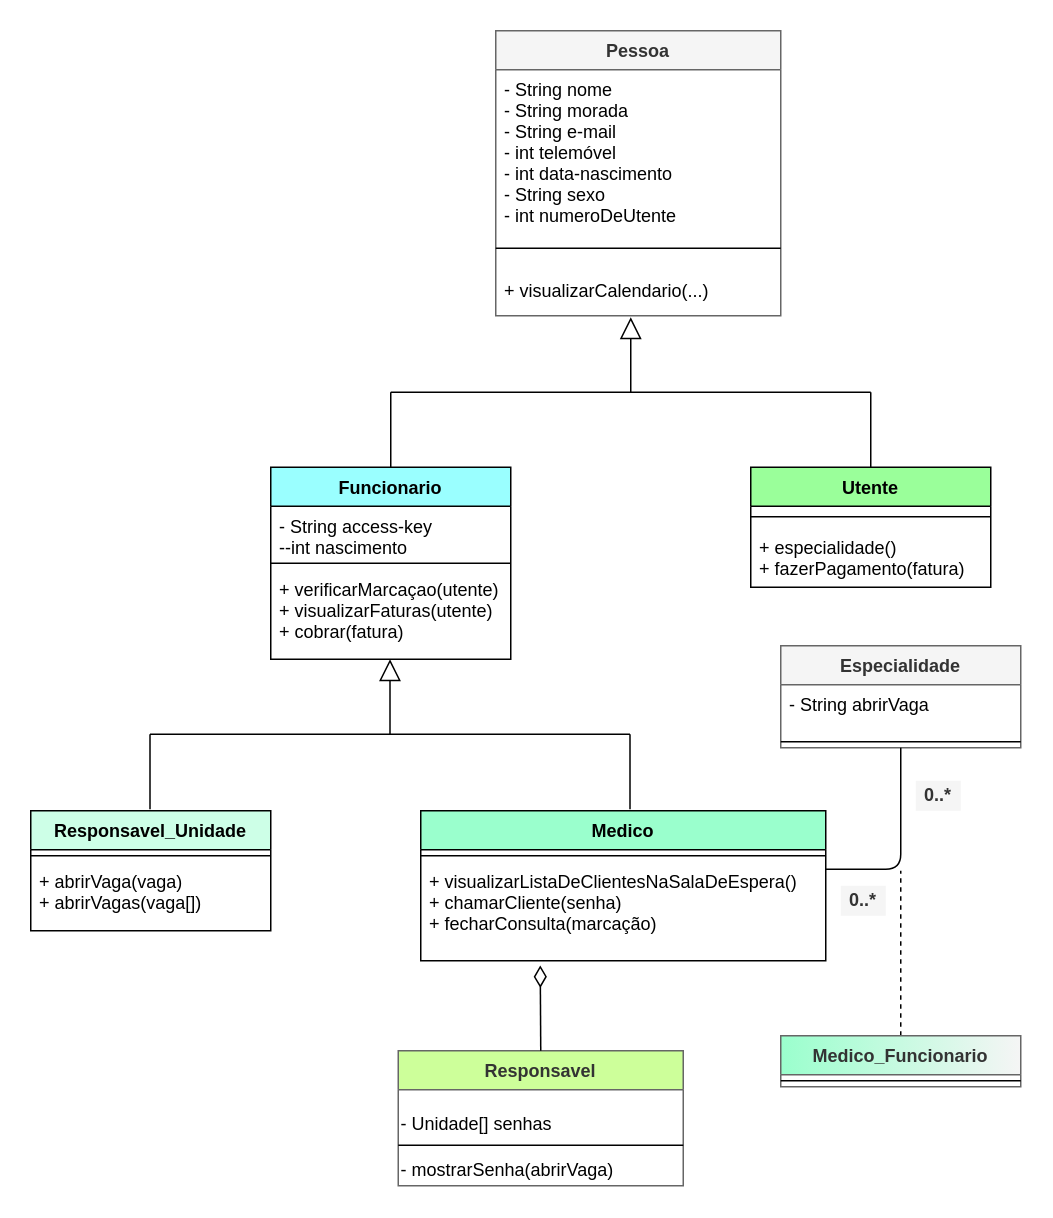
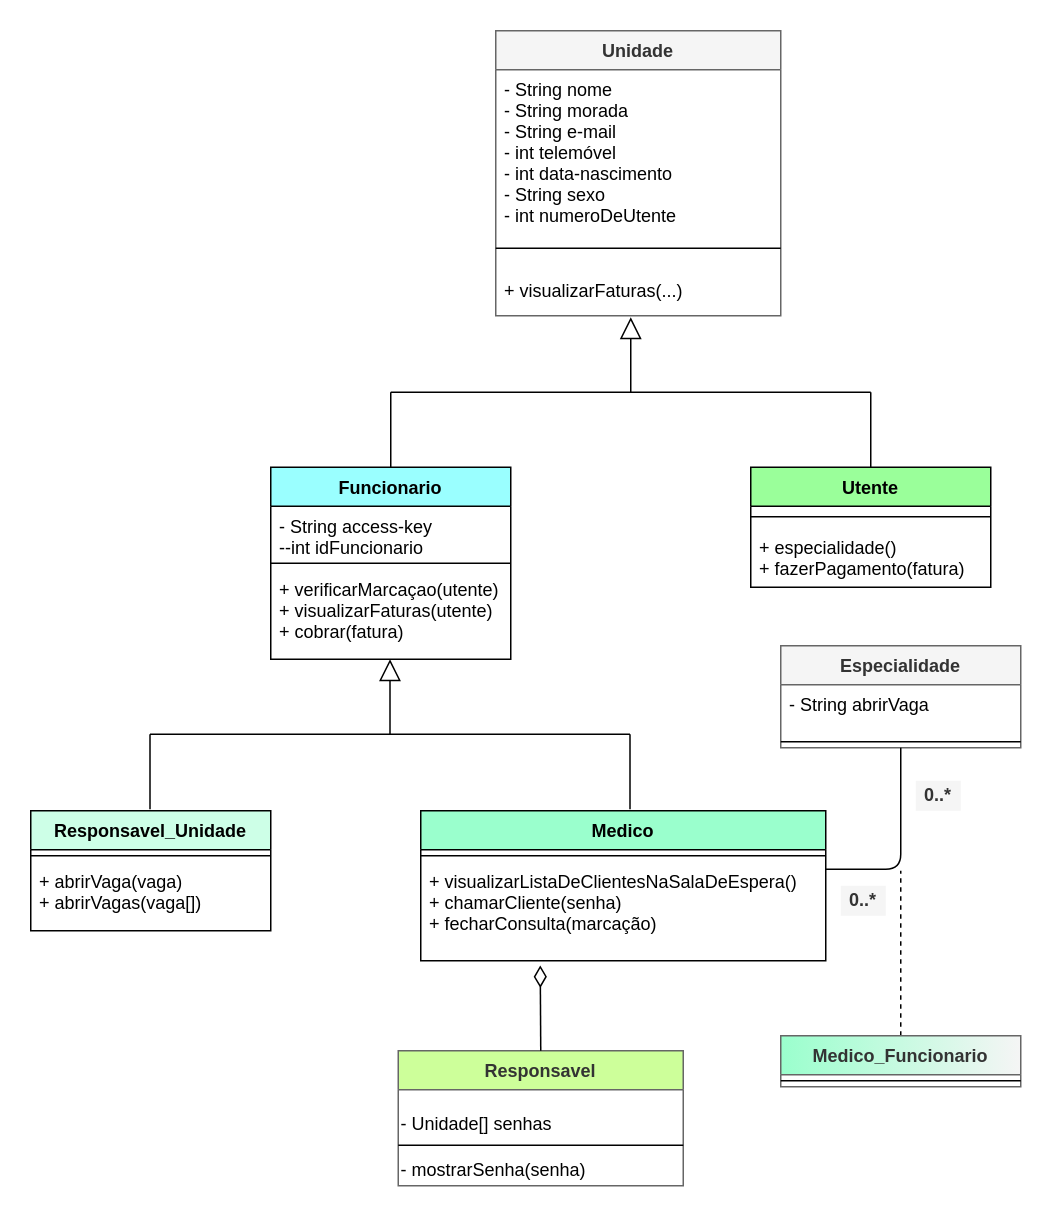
(638, 51) -> (638, 51)
(619, 291) -> (609, 291)
(368, 527) -> (368, 527)
(523, 1171) -> (505, 1171)
